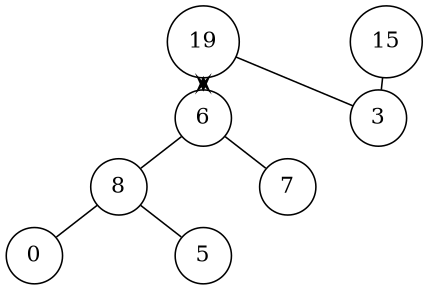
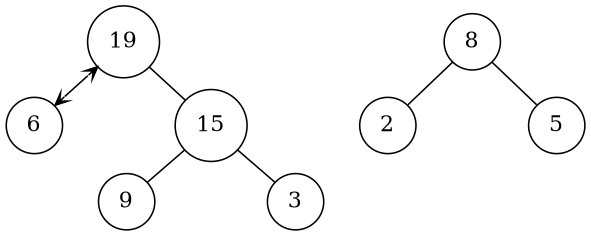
(294, 81) -> (167, 84)
(161, 152) -> none
(288, 187) -> none
none -> (127, 202)
(34, 256) -> (388, 125)
